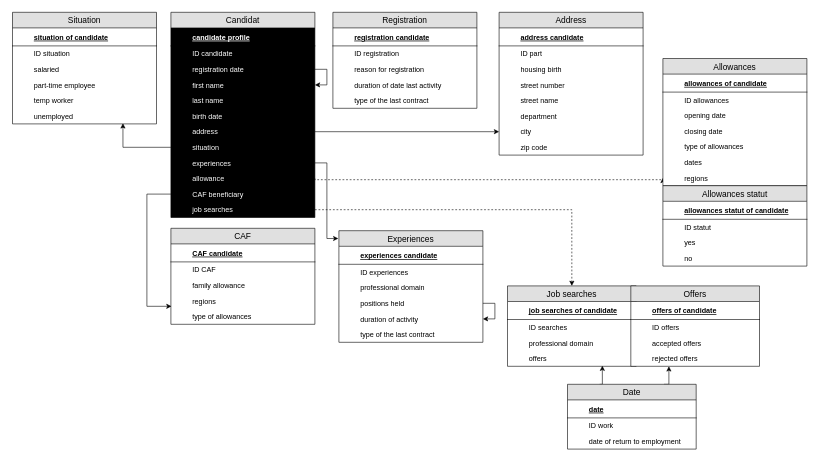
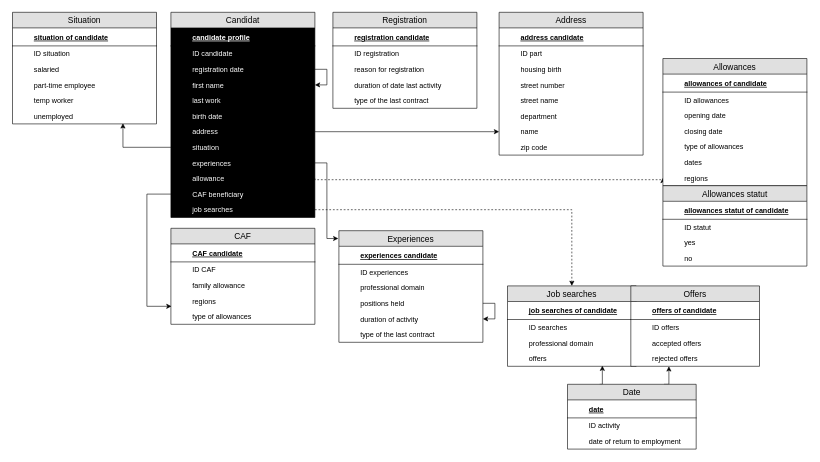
(208, 101) -> (208, 101)
(527, 132) -> (528, 132)
(602, 426) -> (608, 426)
